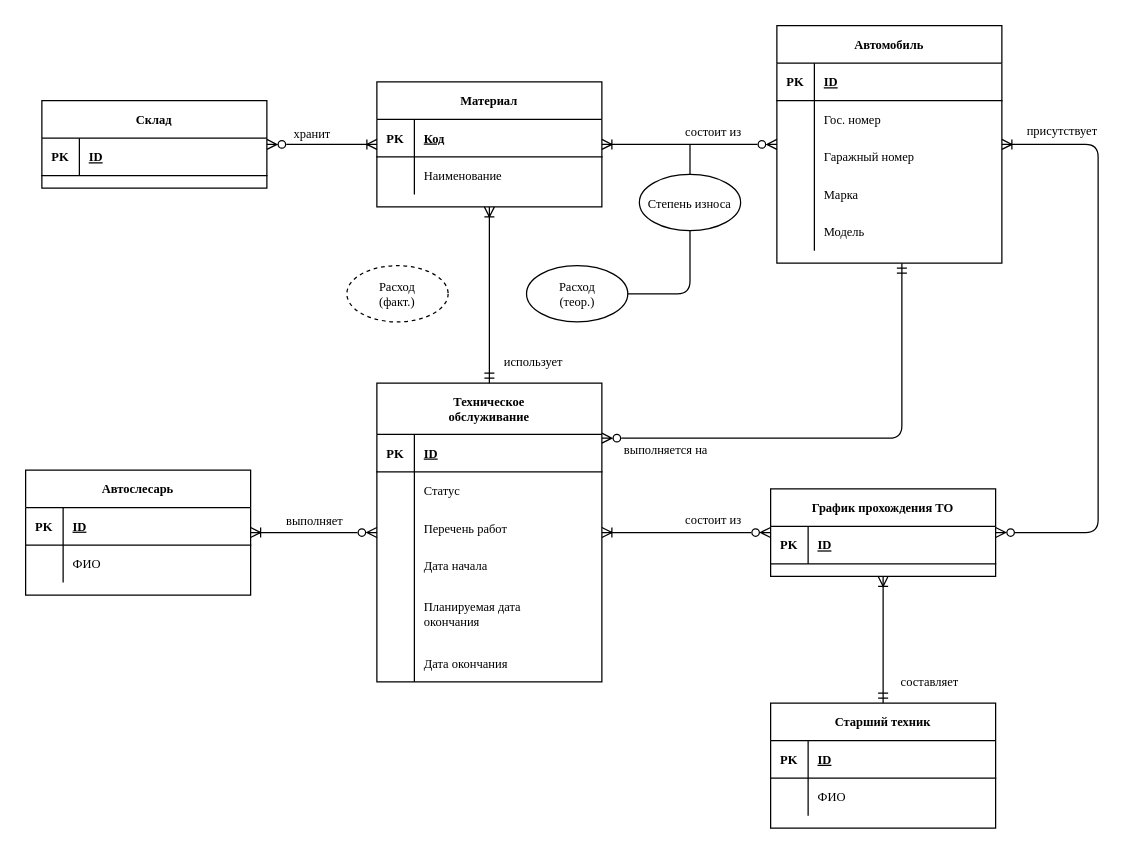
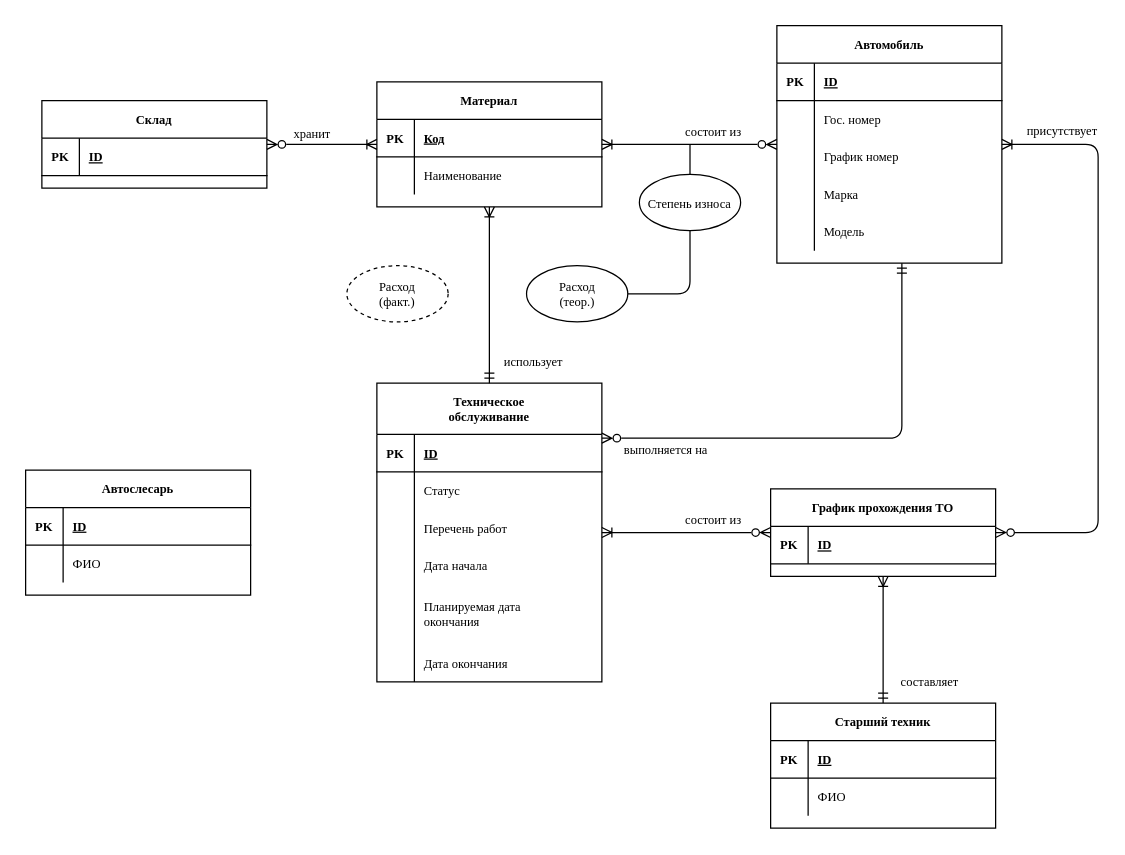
(871, 157) -> (864, 157)
(305, 533) -> none
